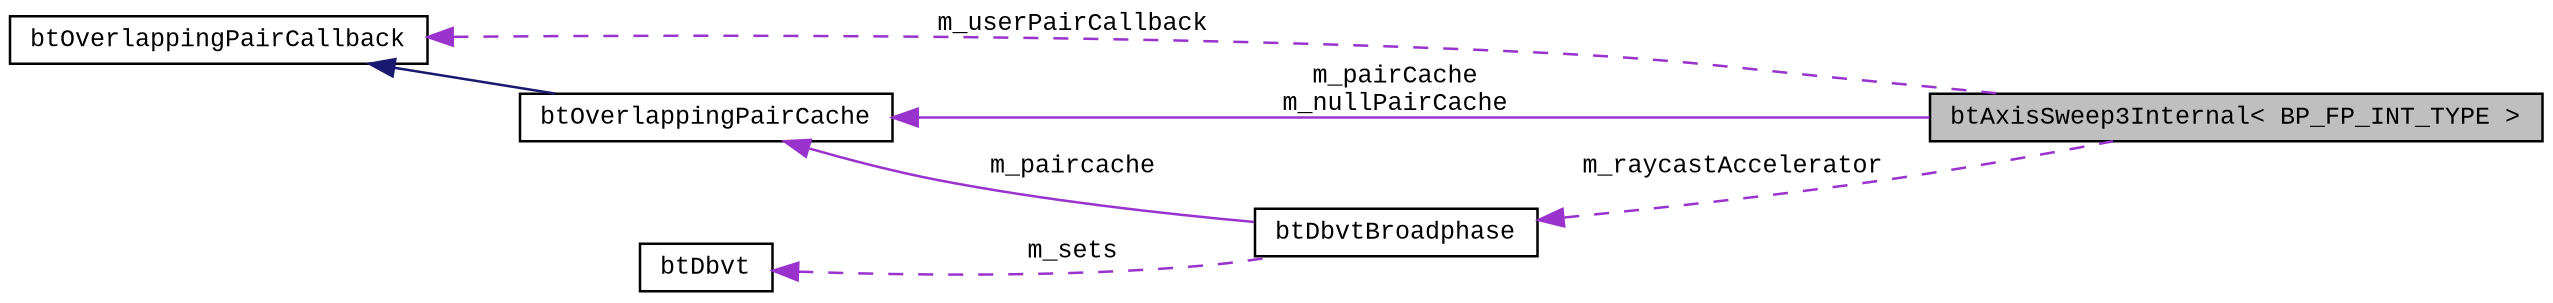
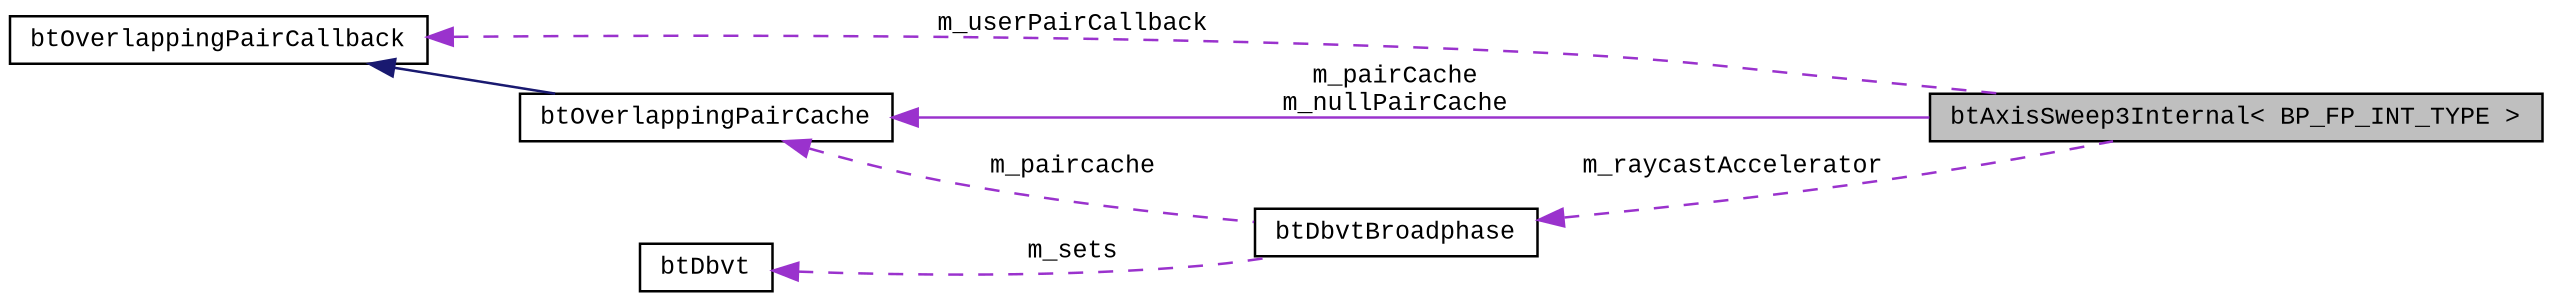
(1030, 196) -> (1030, 196)
